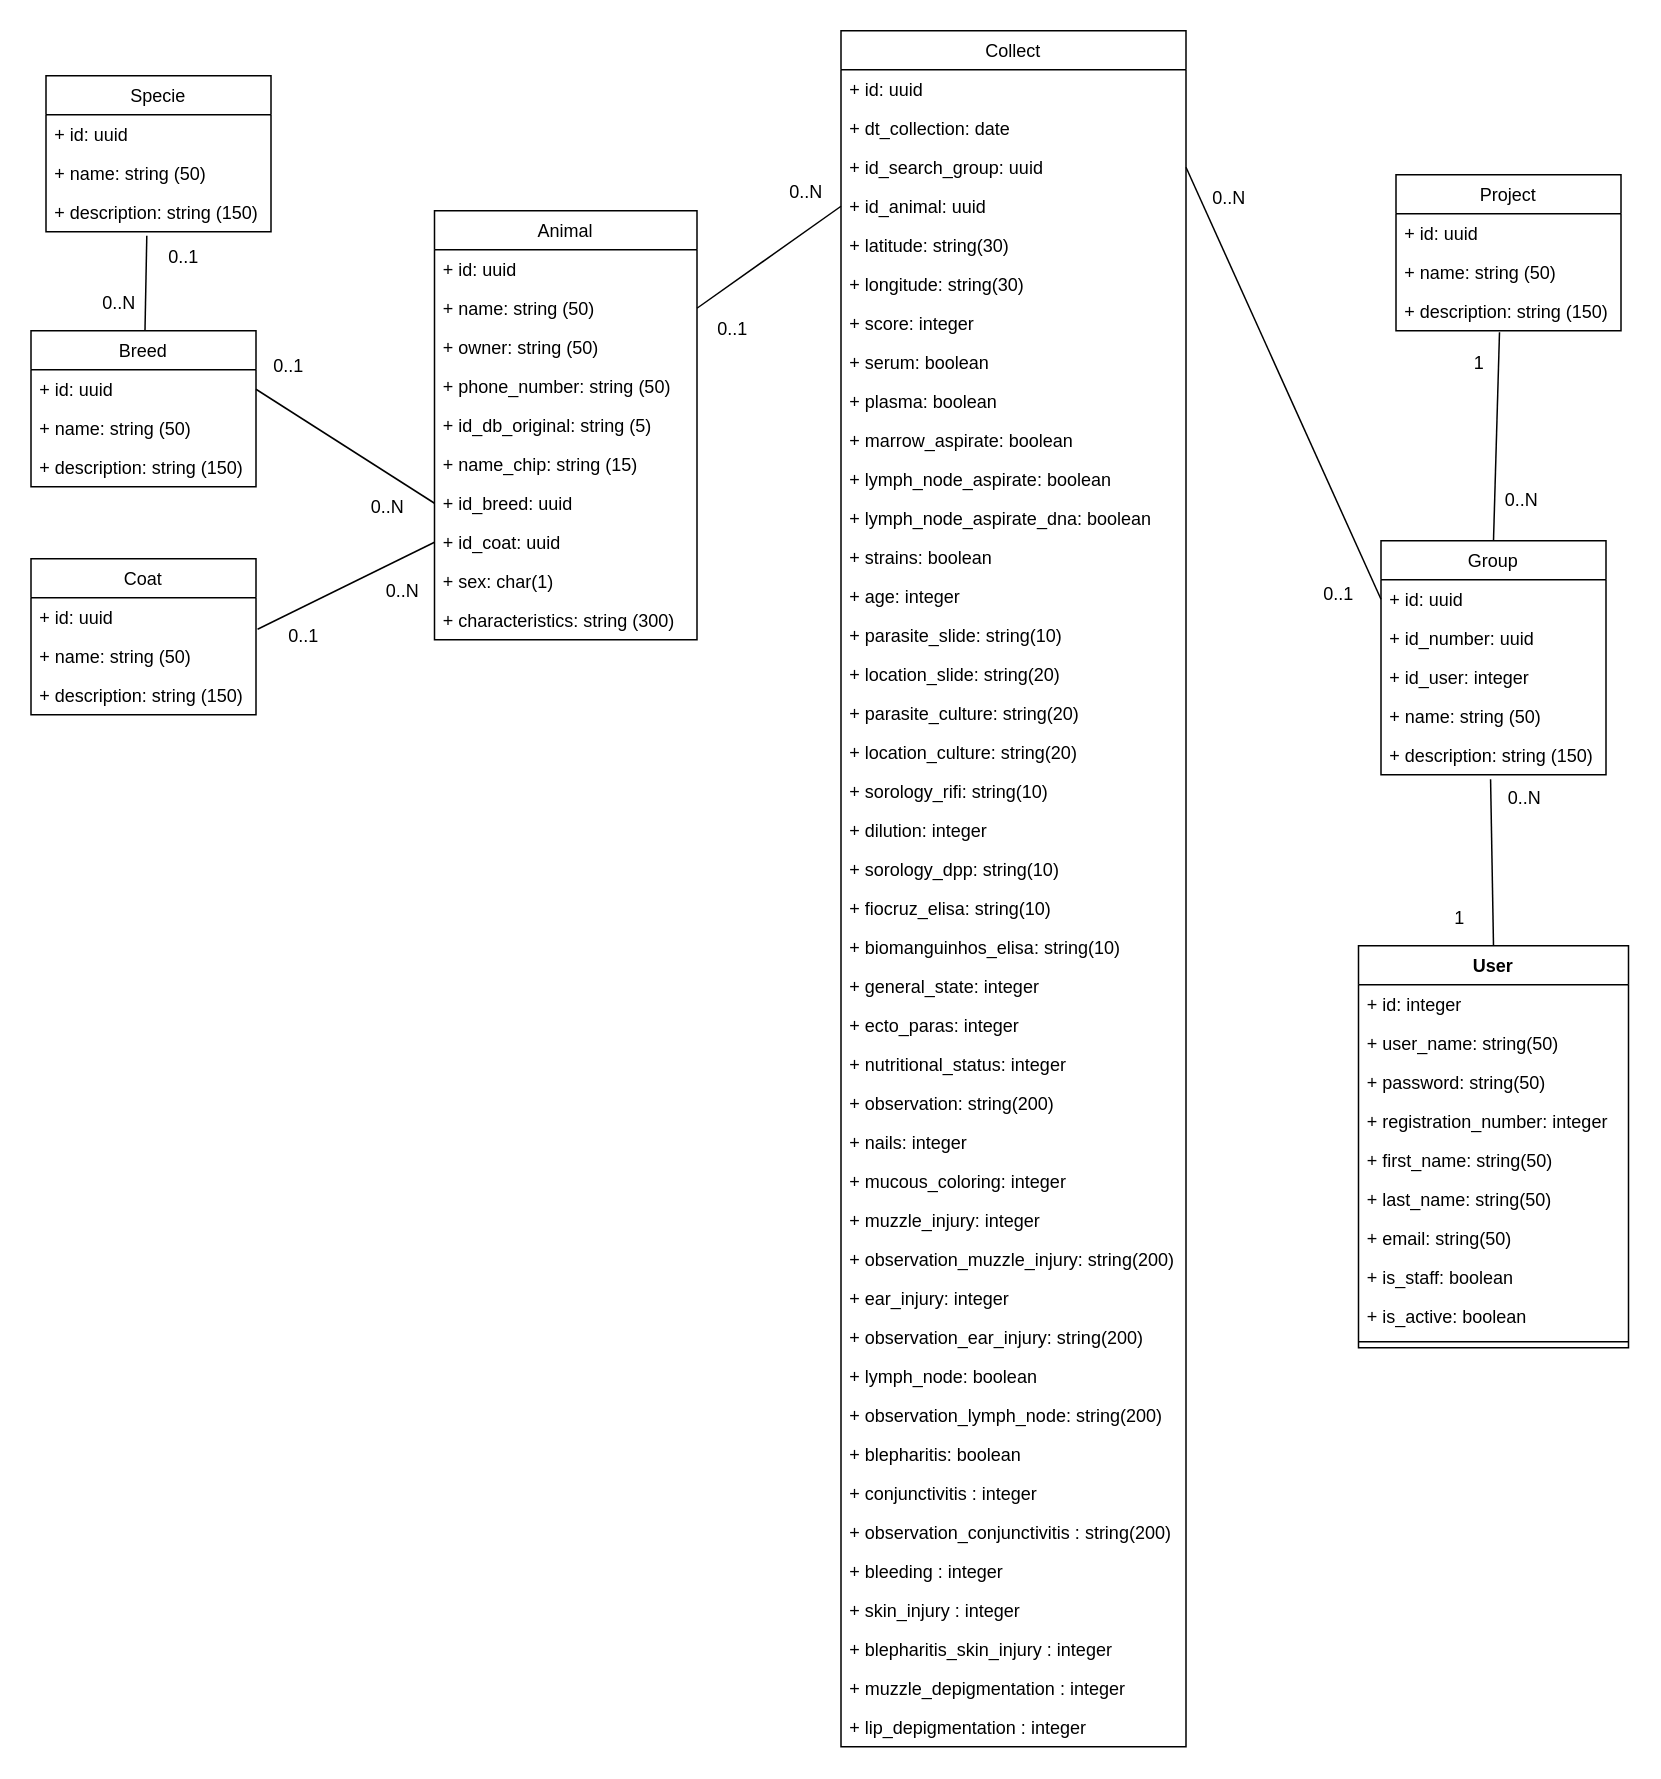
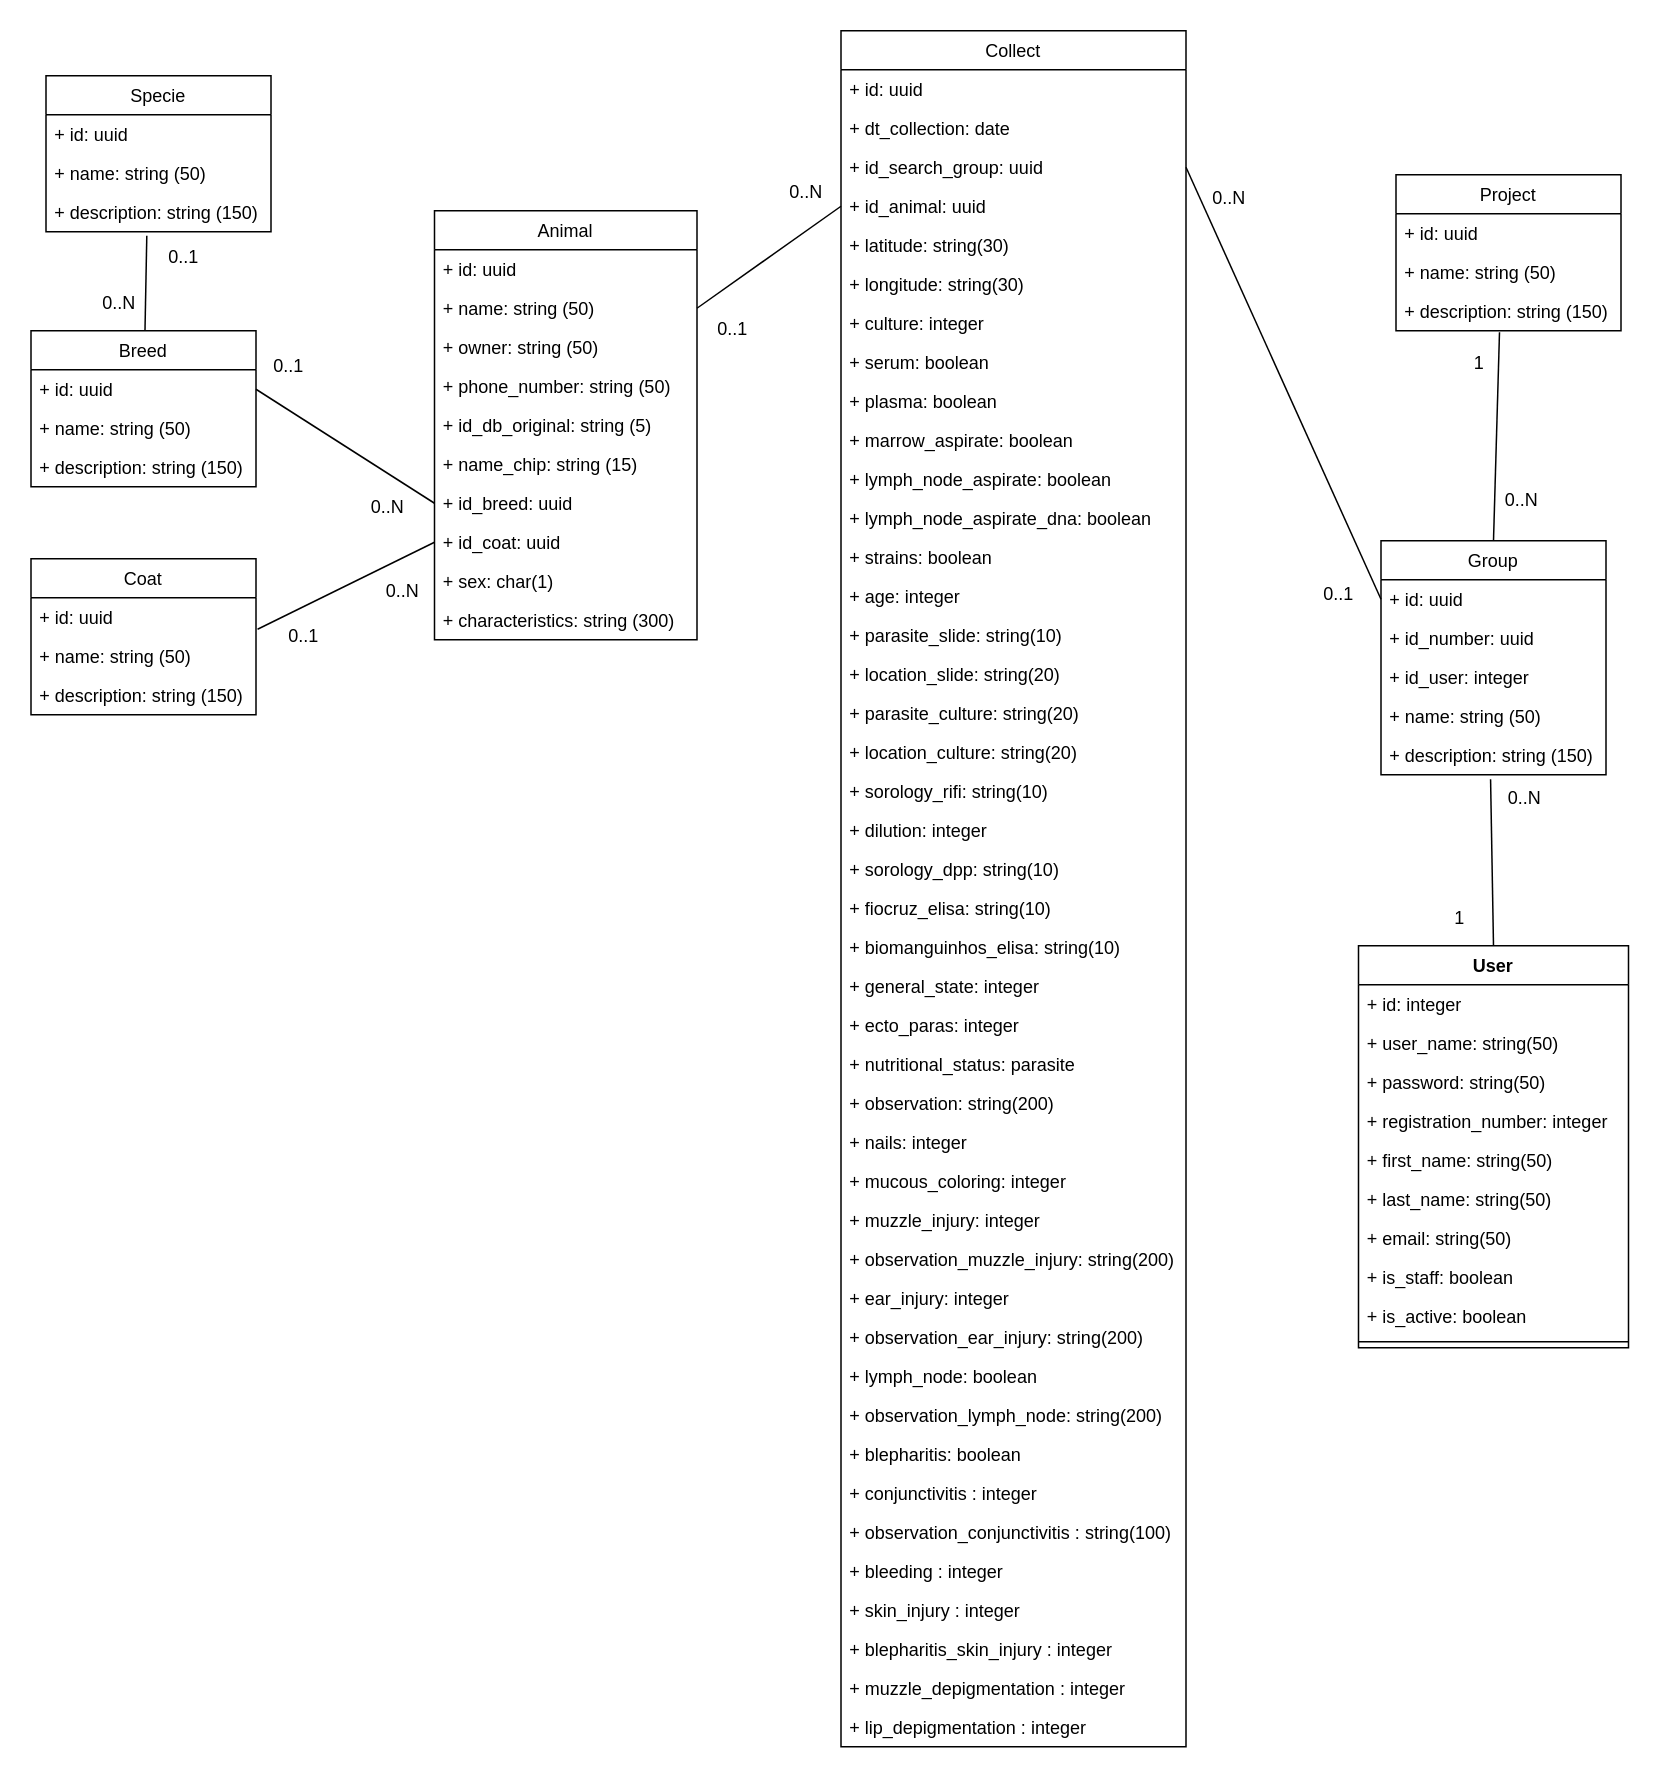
(920, 324) -> (928, 324)
(979, 1065) -> (984, 1065)
(1042, 1533) -> (1042, 1533)
